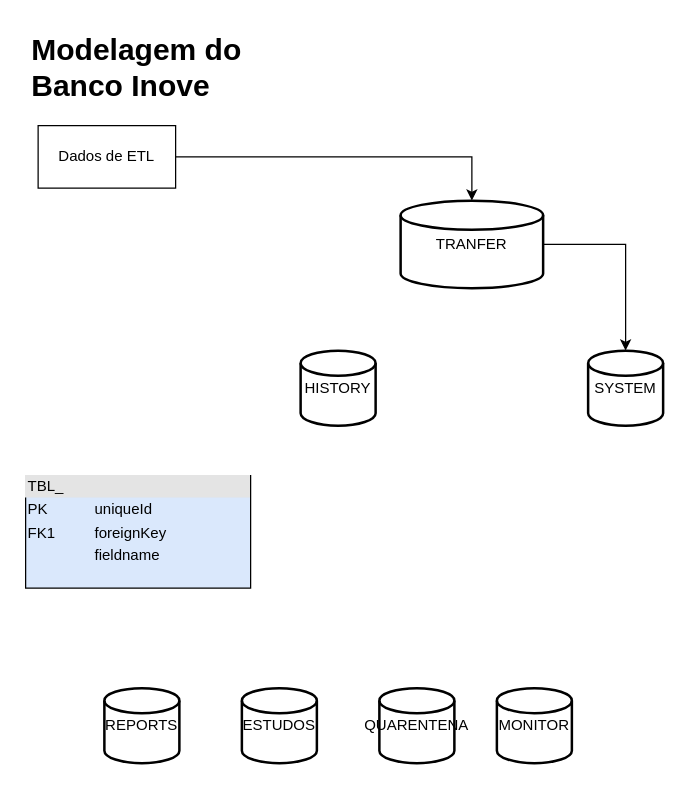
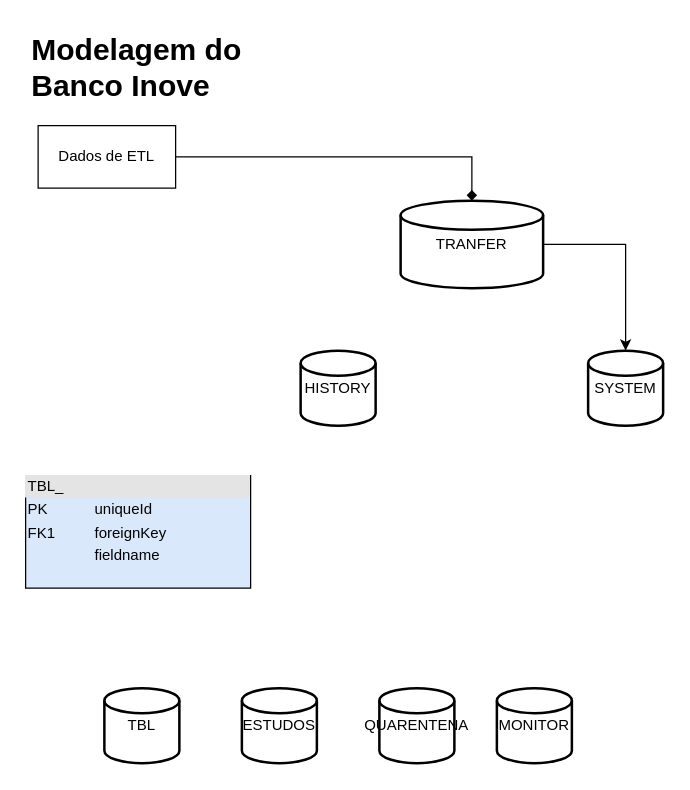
(472, 191) -> (472, 190)
(142, 726) -> (142, 726)
